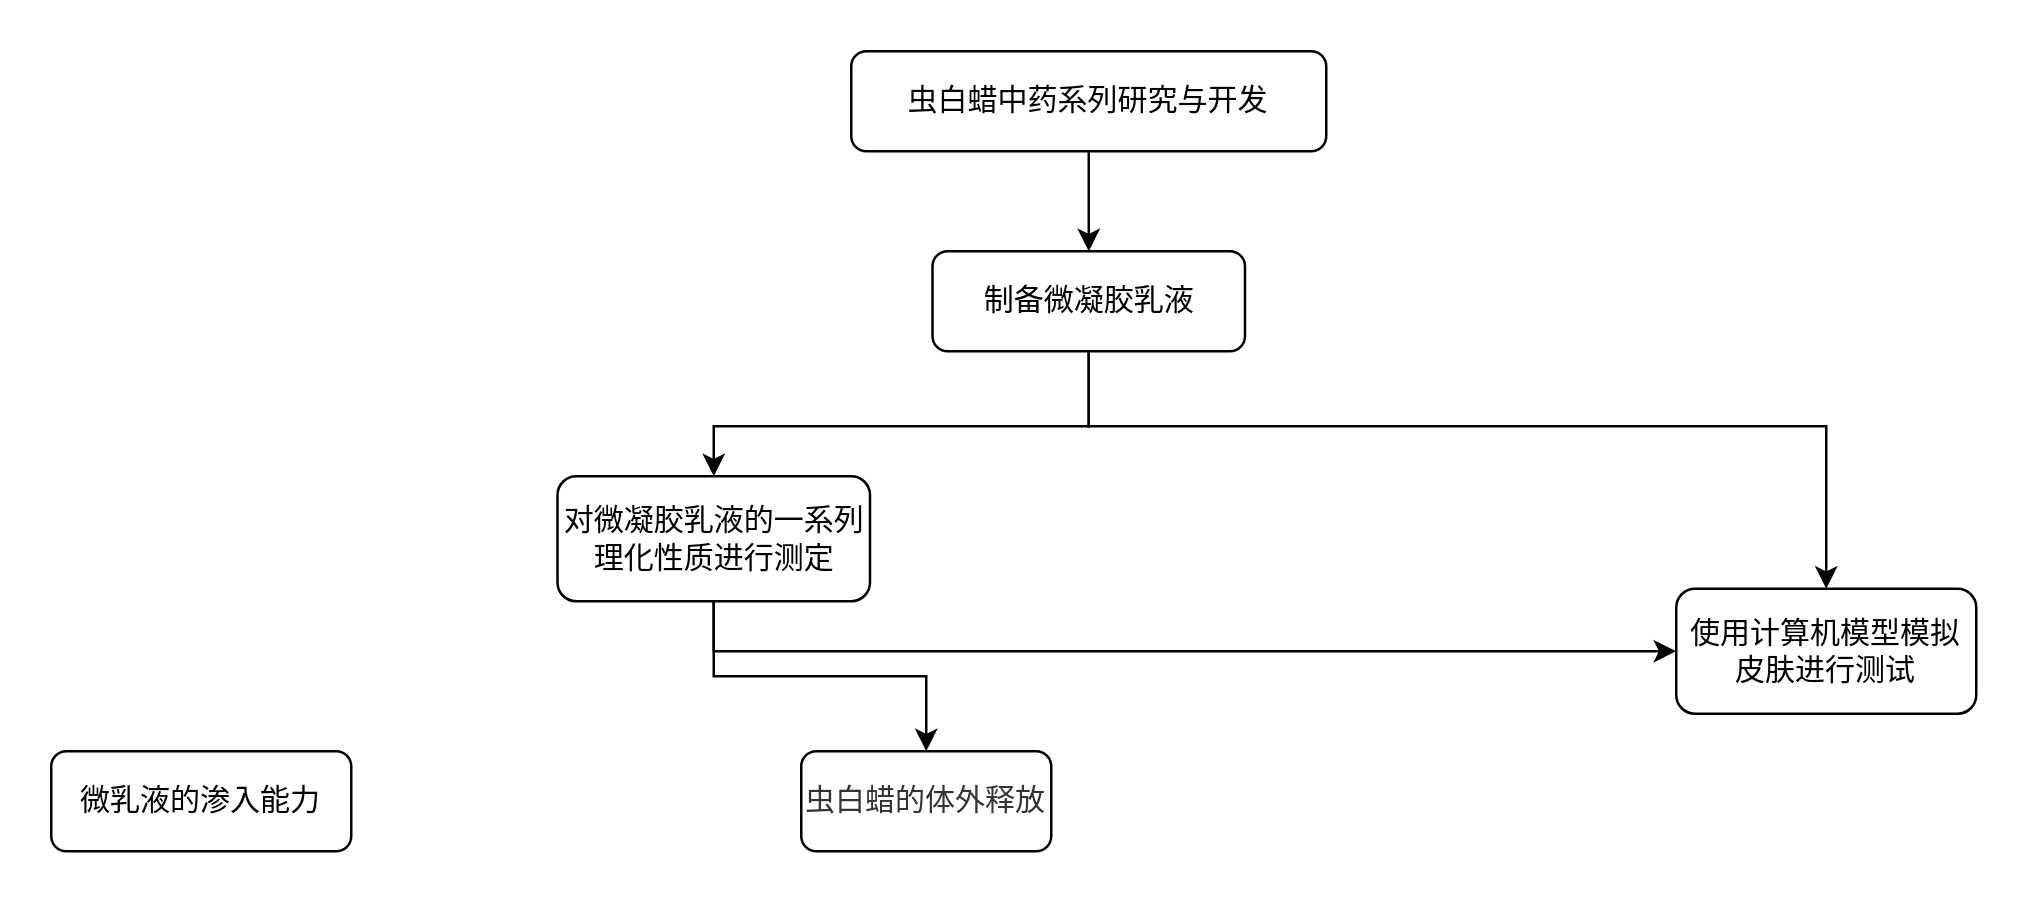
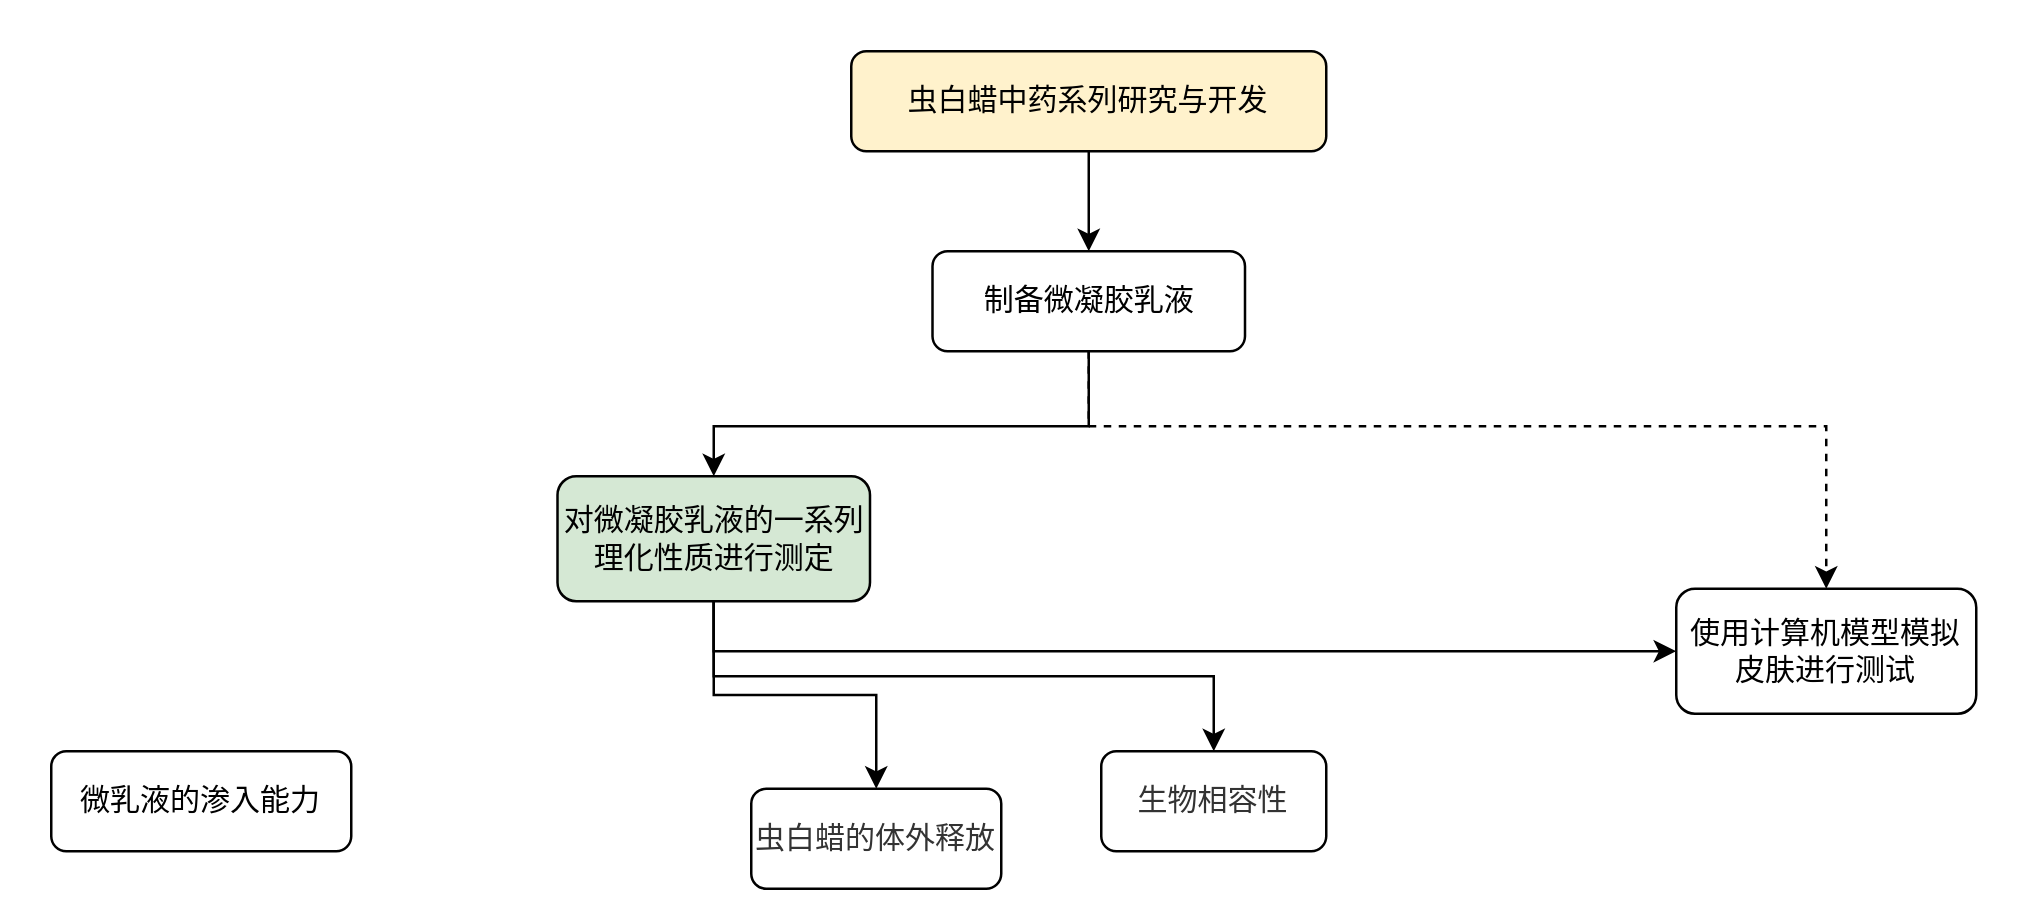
(1089, 101) -> (1089, 101)
(1532, 426) -> (1532, 426)
(714, 539) -> (714, 539)
none -> (1102, 676)
(926, 801) -> (876, 839)
none -> (1214, 801)
